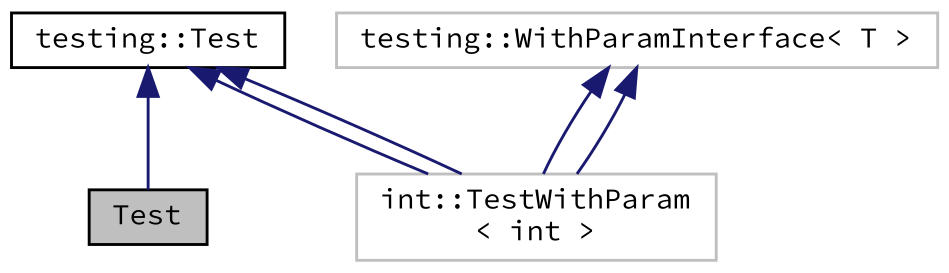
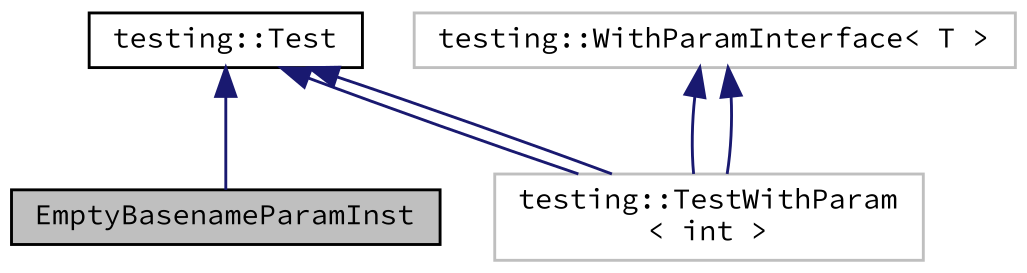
(148, 217) -> (226, 217)
(536, 217) -> (709, 217)
